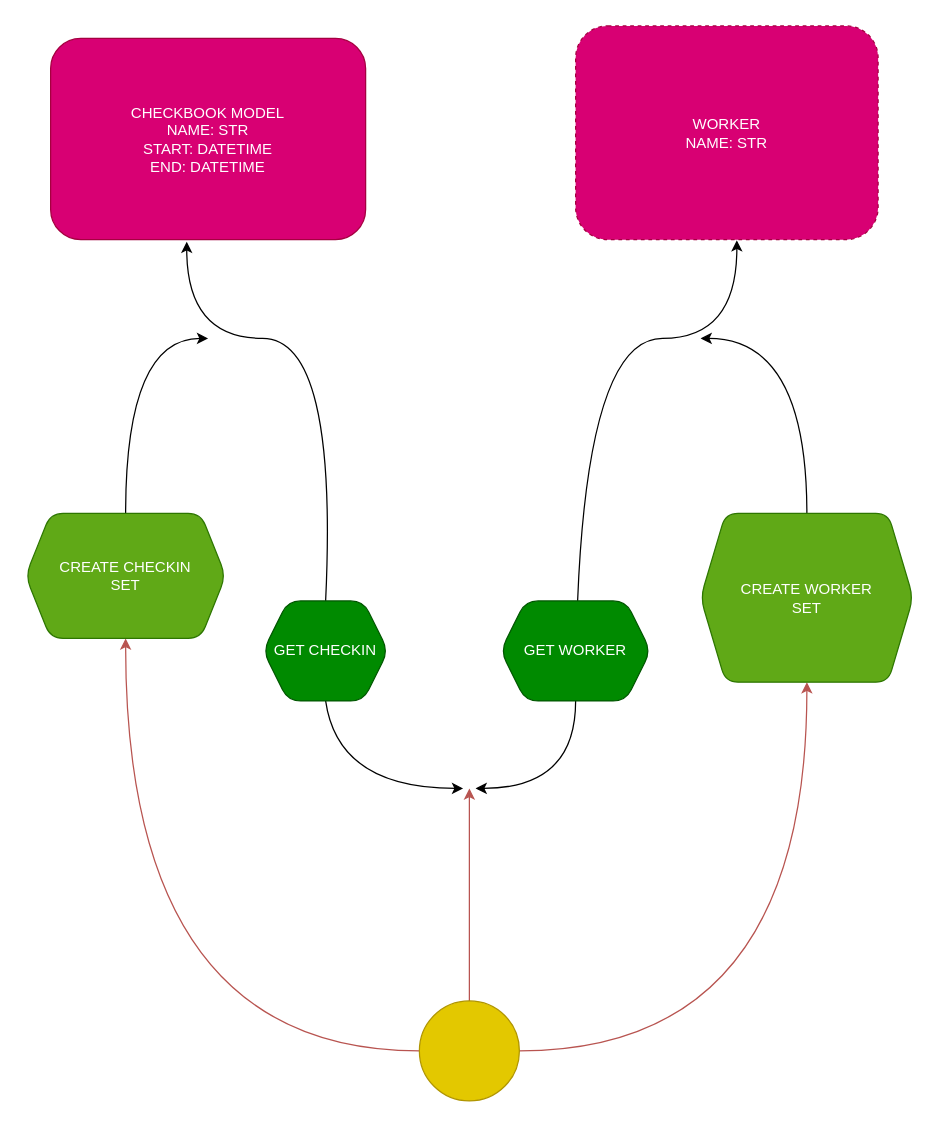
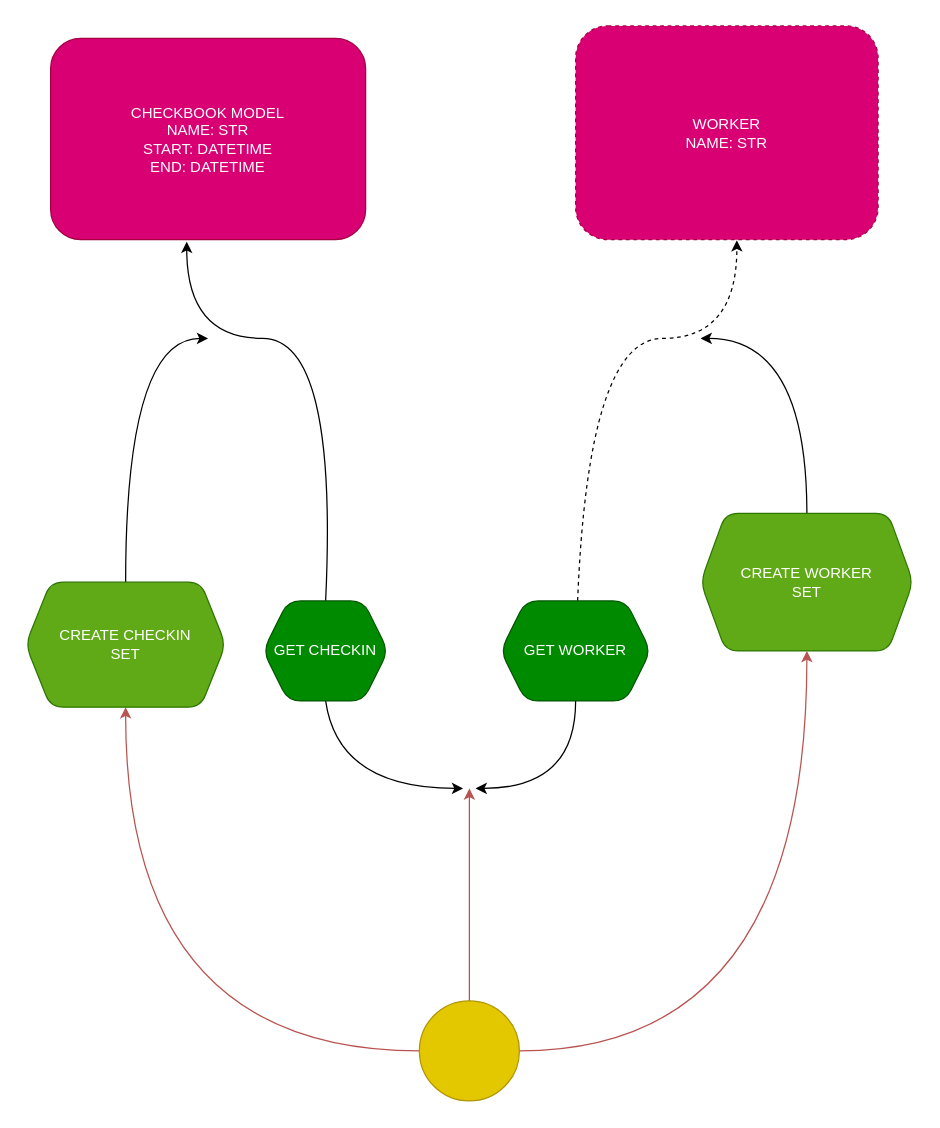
(609, 391) -> (609, 391)
(126, 576) -> (126, 644)
(807, 598) -> (807, 582)
